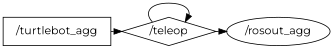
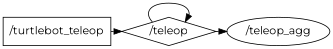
(57, 31) -> (57, 31)
(278, 31) -> (278, 31)
